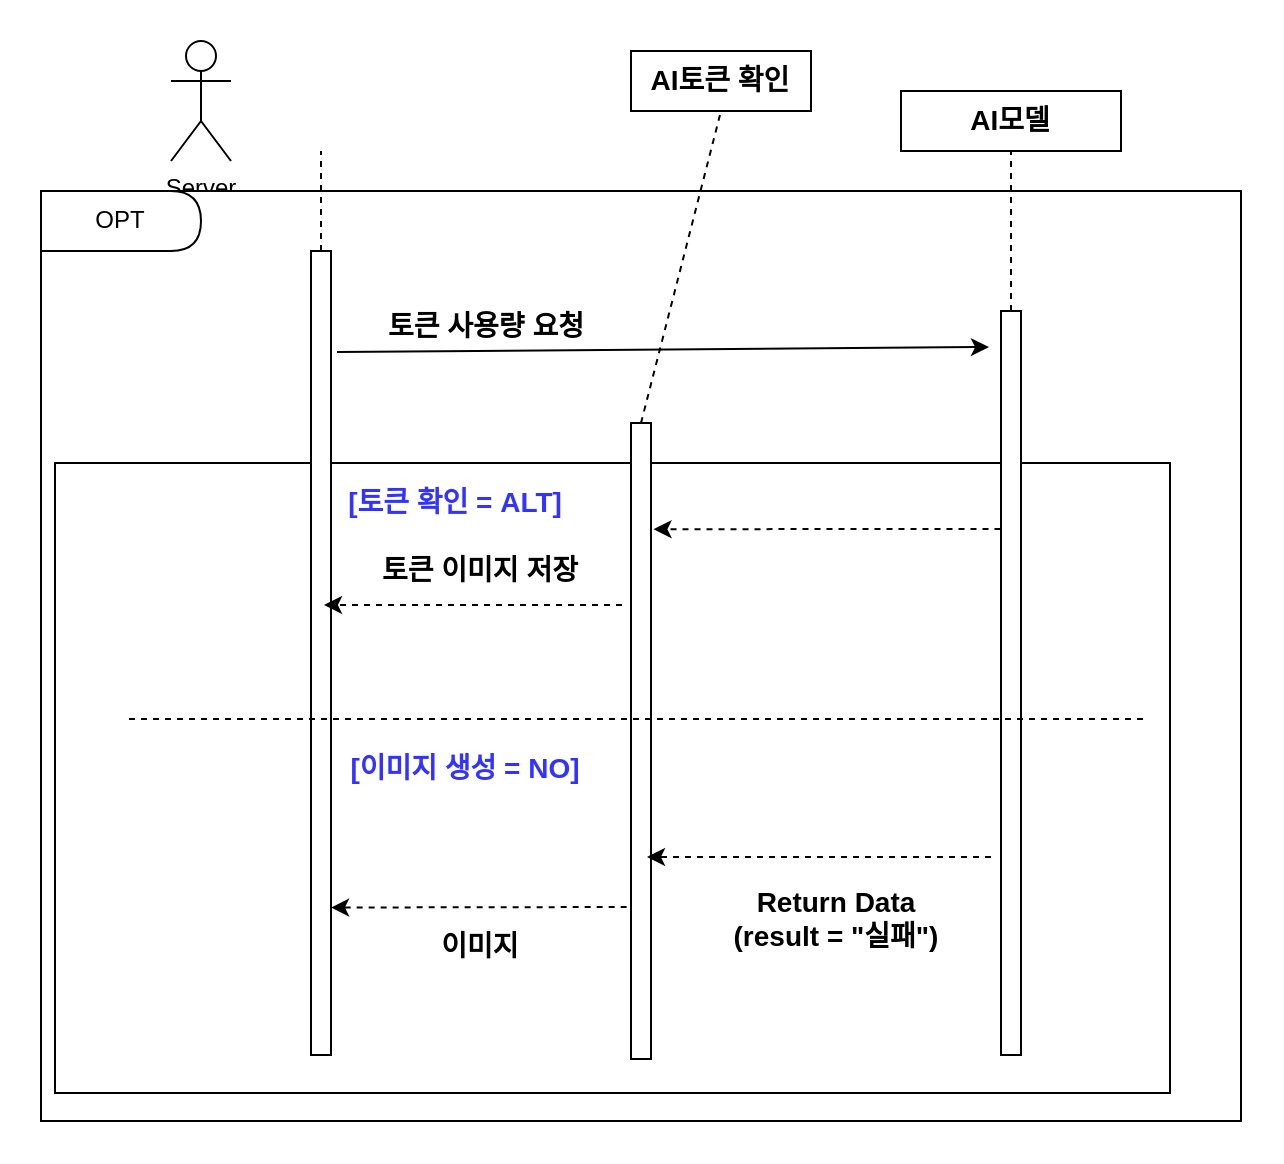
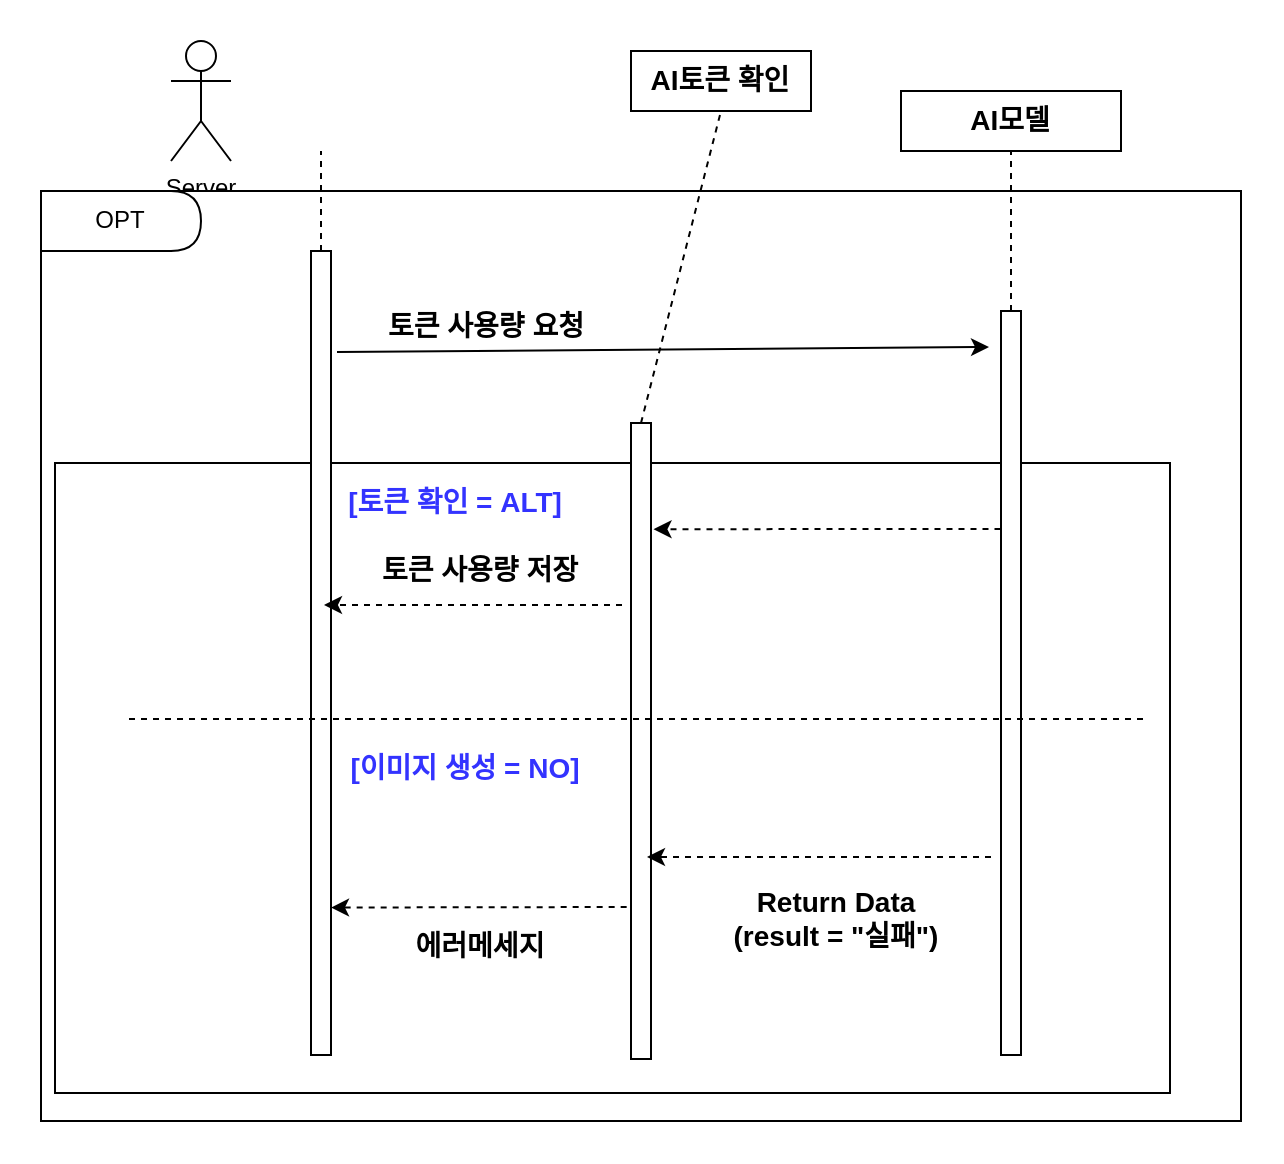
(481, 571) -> (481, 571)
(481, 947) -> (481, 947)
